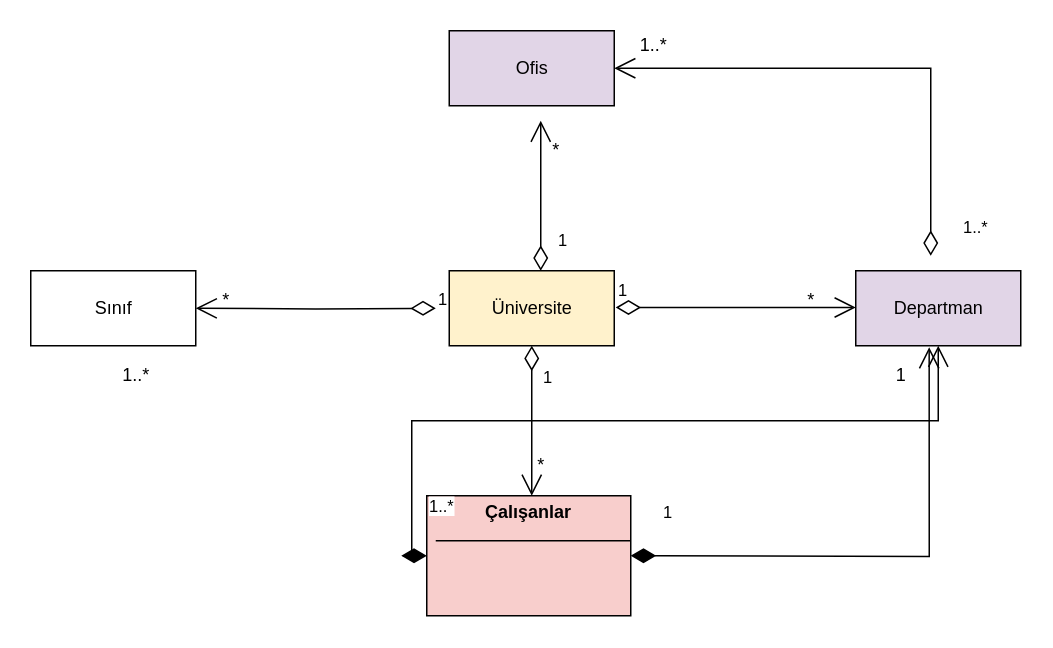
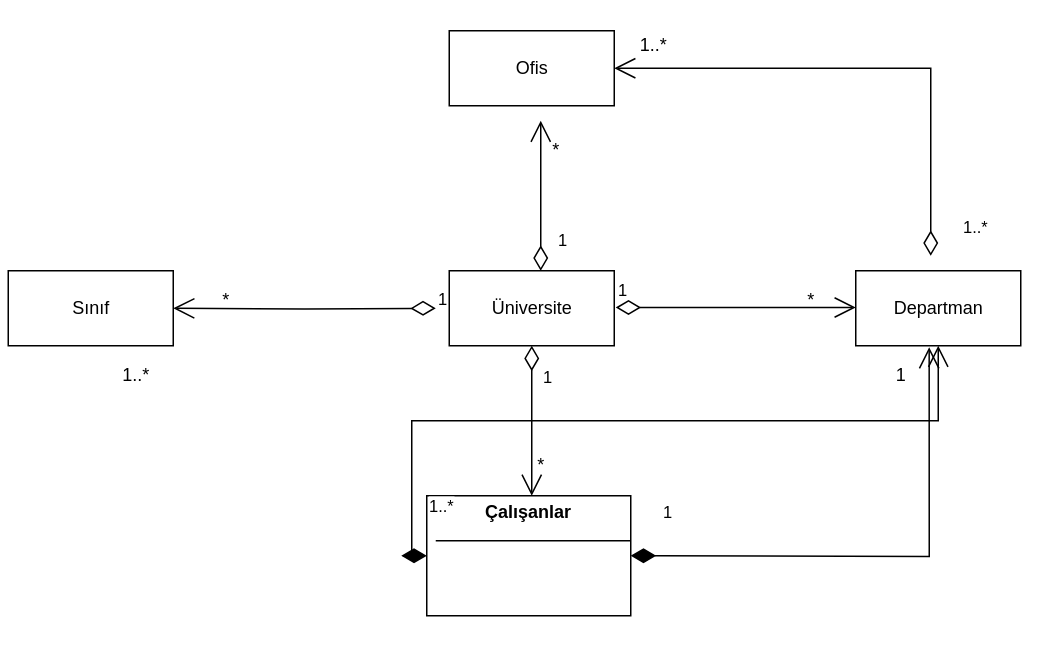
(532, 68) -> (532, 68)
(113, 308) -> (91, 308)
(532, 308) -> (532, 308)
(938, 308) -> (938, 308)
(529, 556) -> (529, 556)
